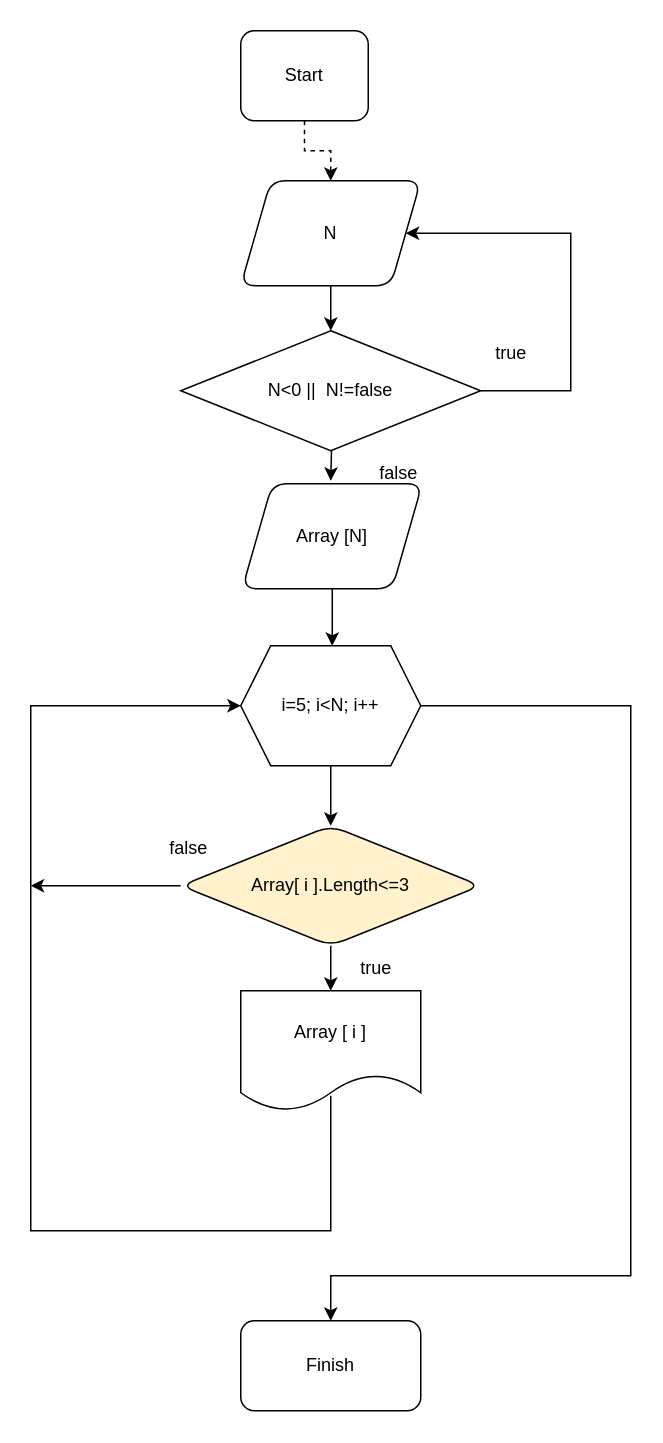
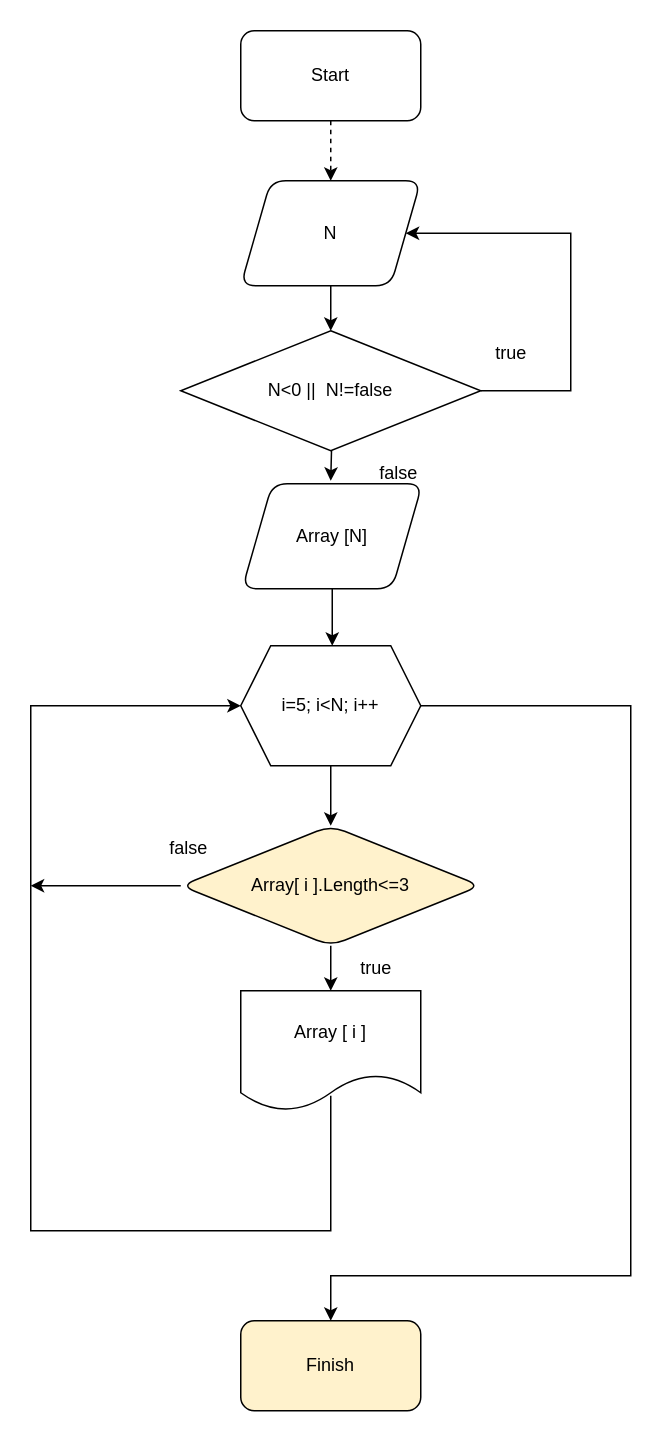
(305, 76) -> (331, 76)
(331, 1366) -> (331, 1366)
